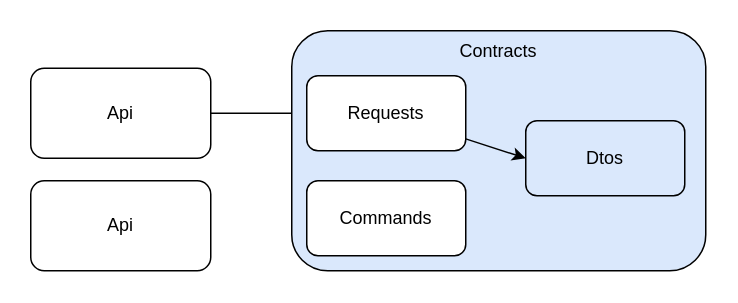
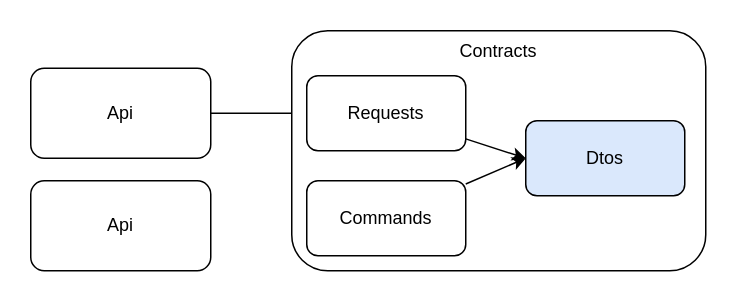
(499, 151) -> (499, 151)
none -> (491, 173)
